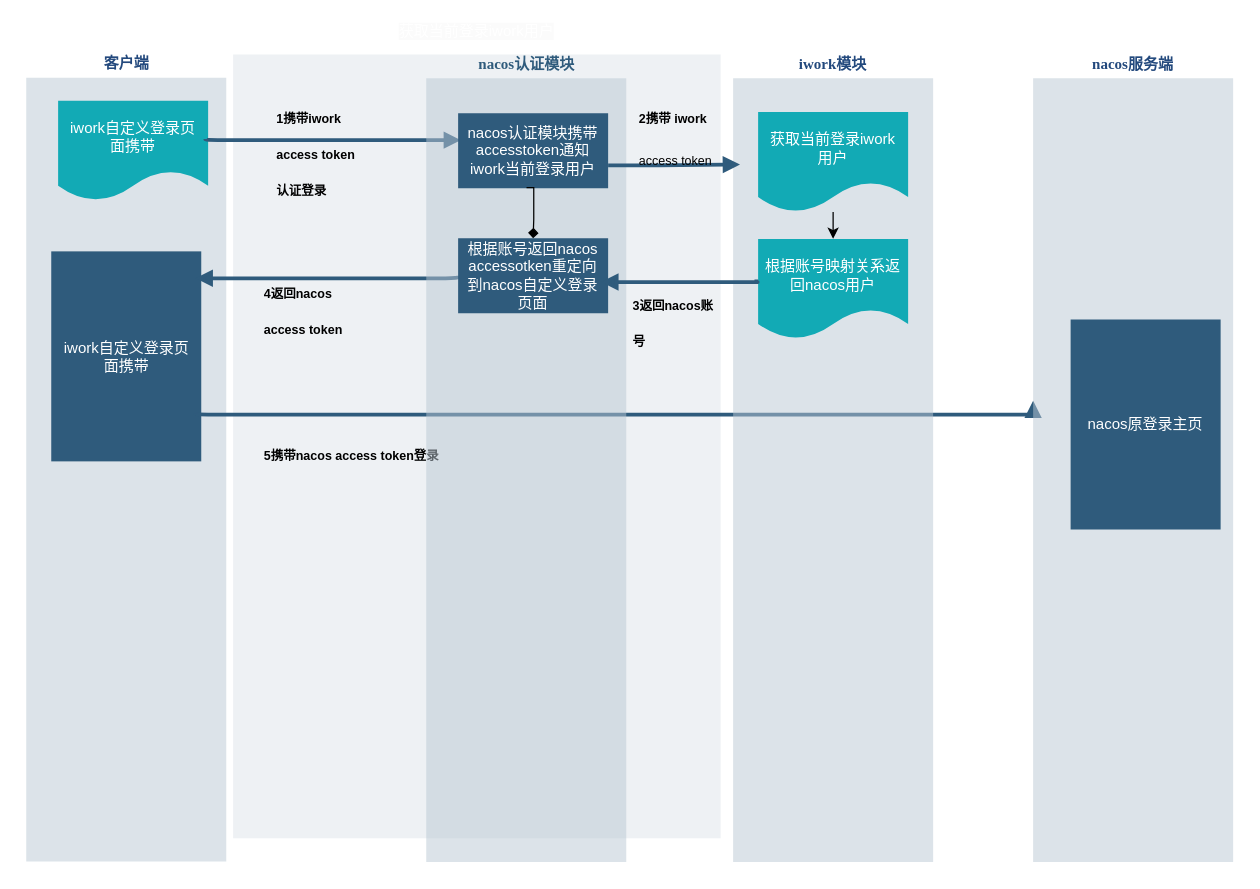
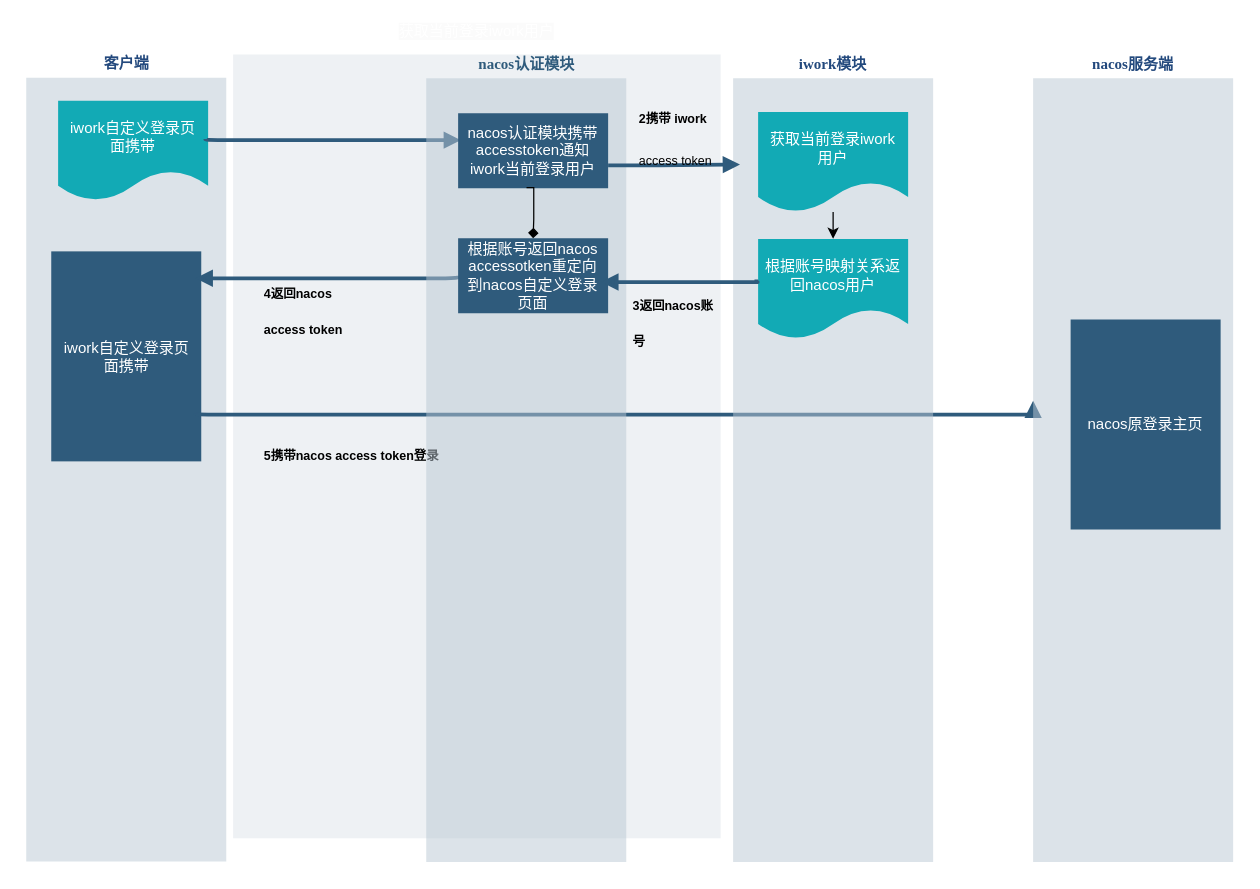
(321, 151) -> none
